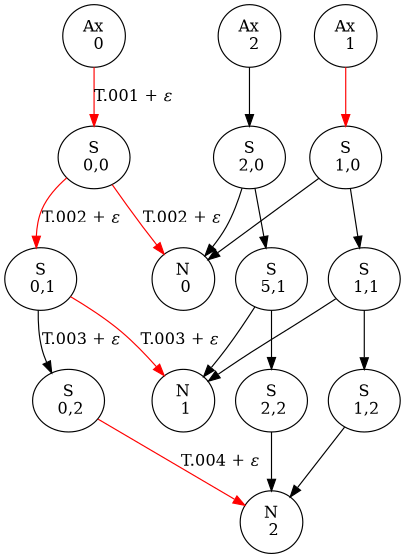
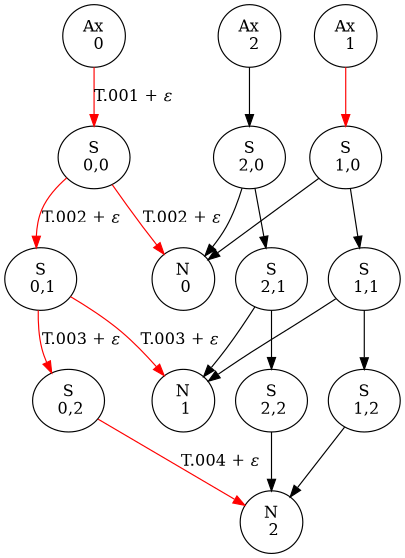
(272, 279) -> (272, 279)
(40, 337) -> (40, 337)
